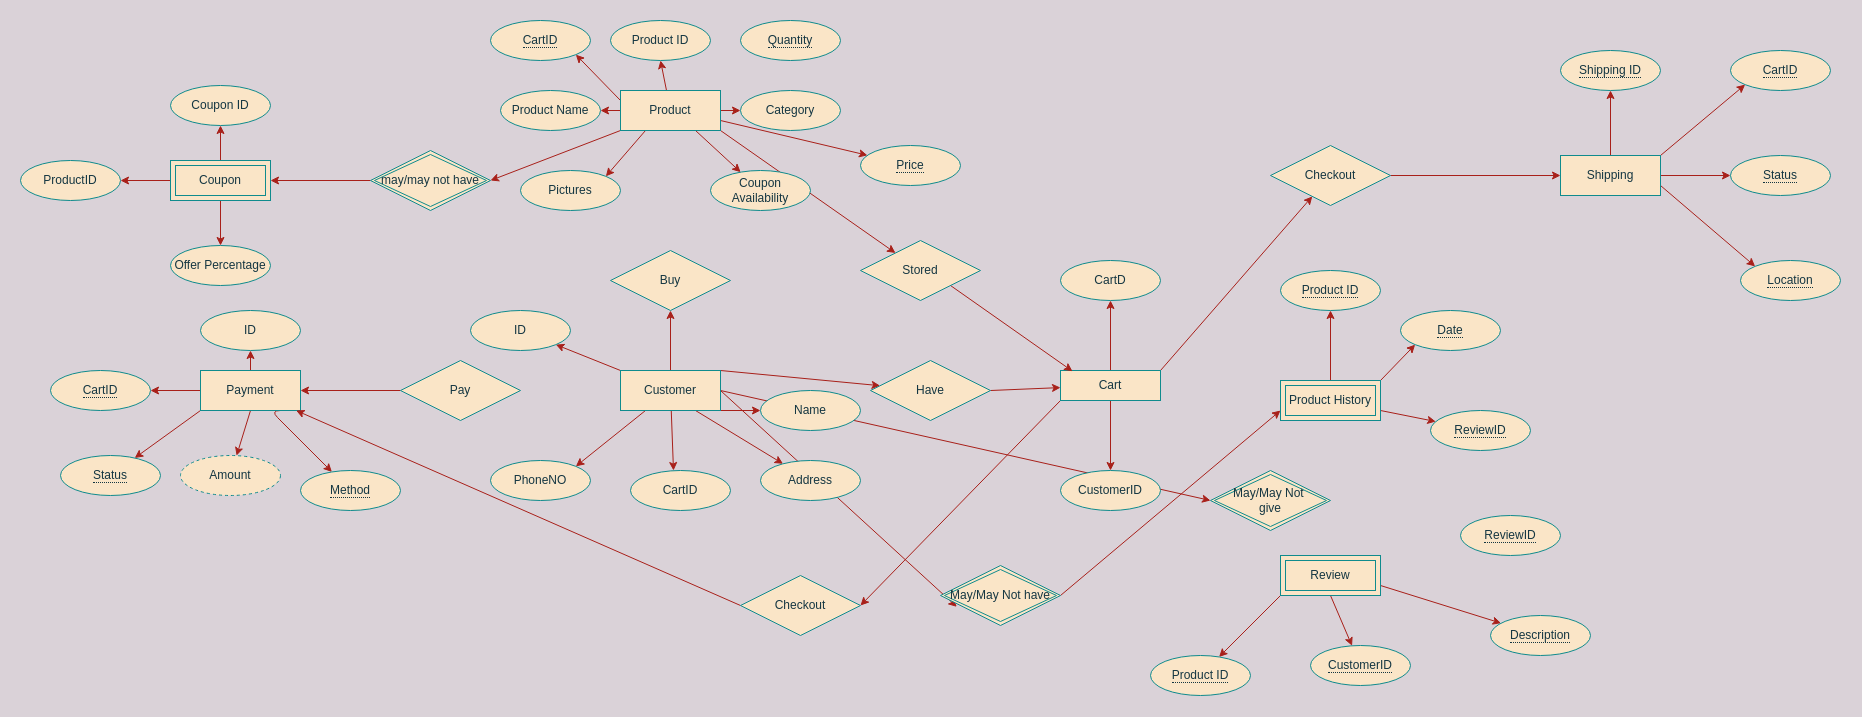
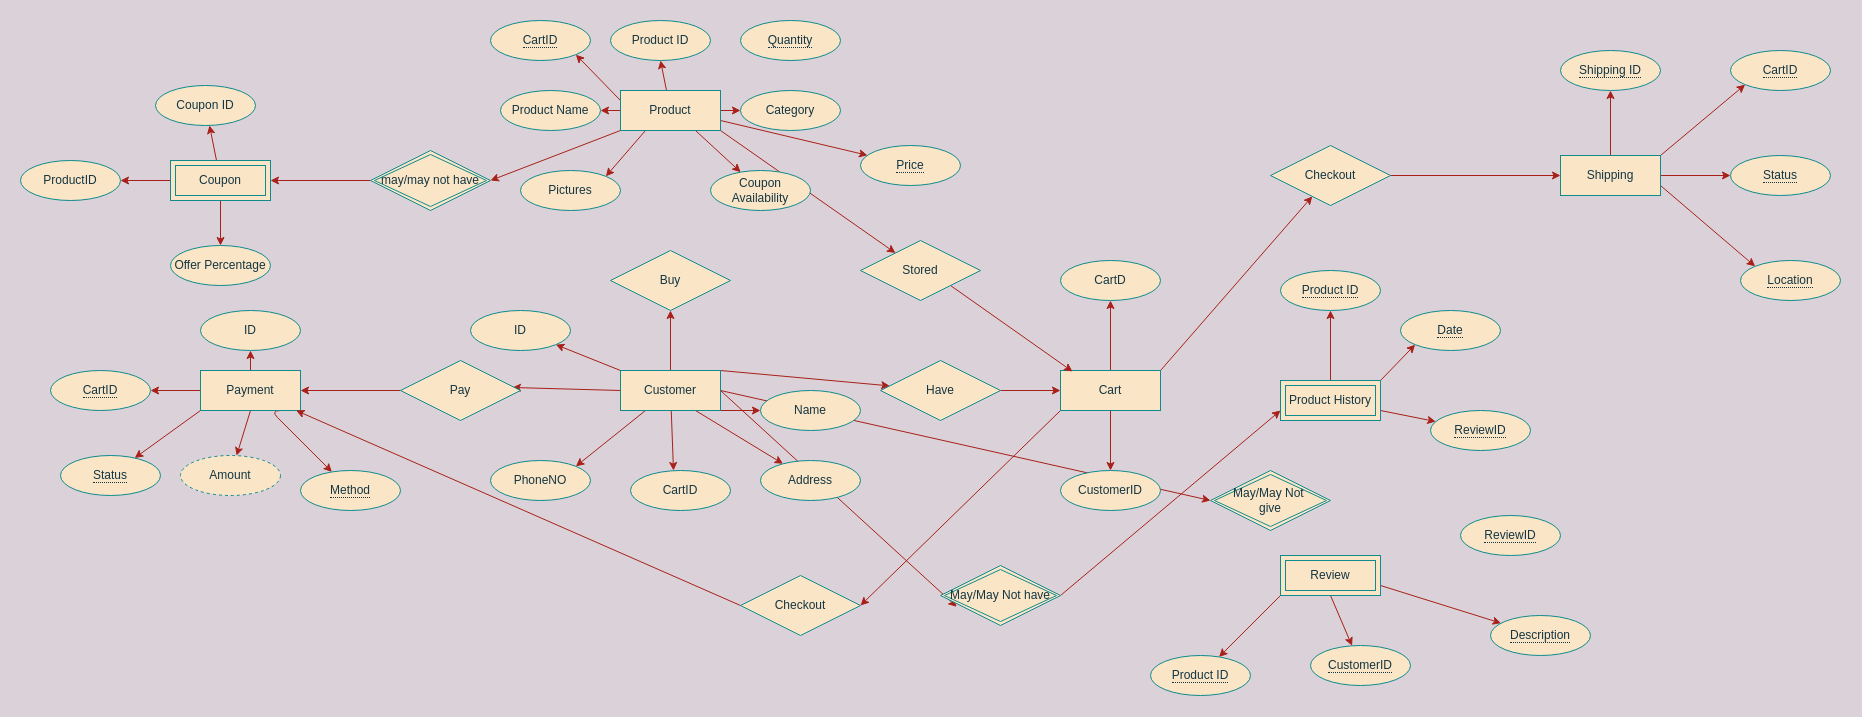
(221, 106) -> (206, 106)
(1111, 386) -> (1111, 391)
none -> (570, 389)
(931, 391) -> (941, 391)
